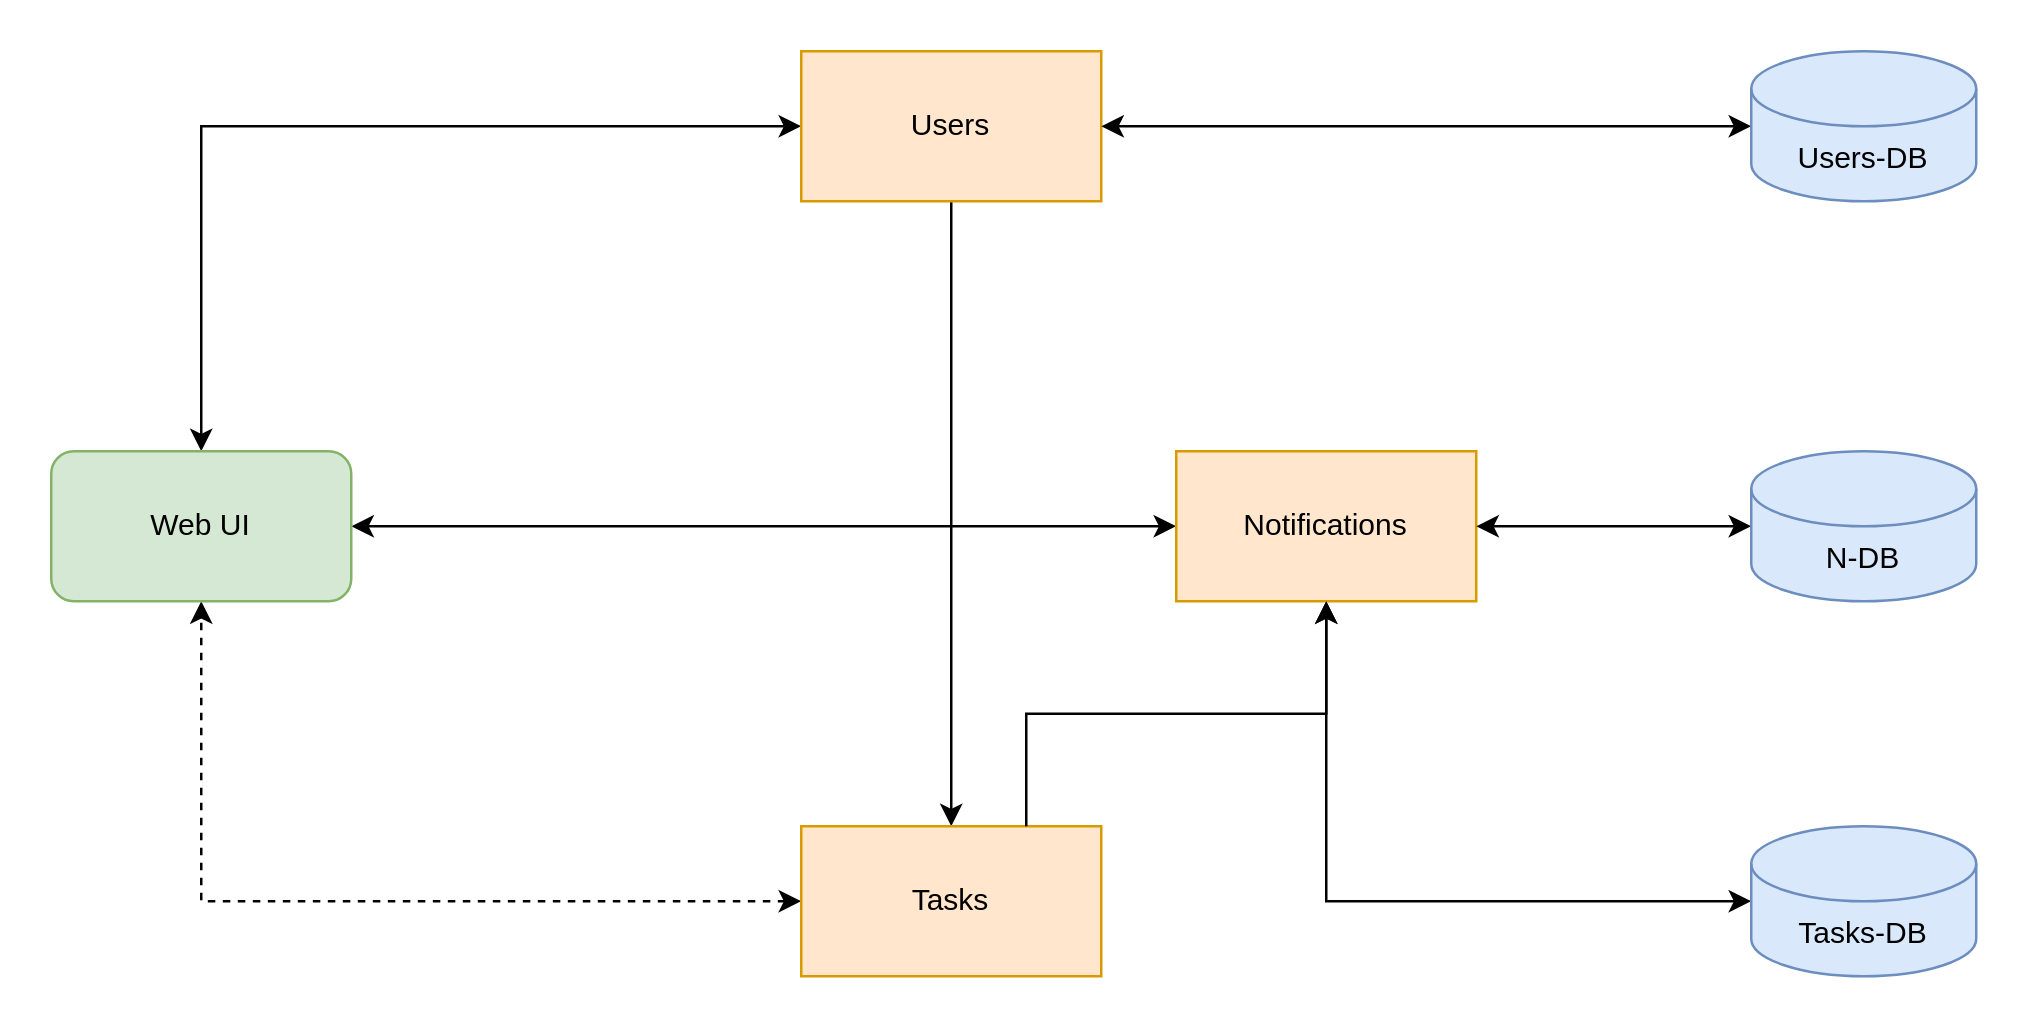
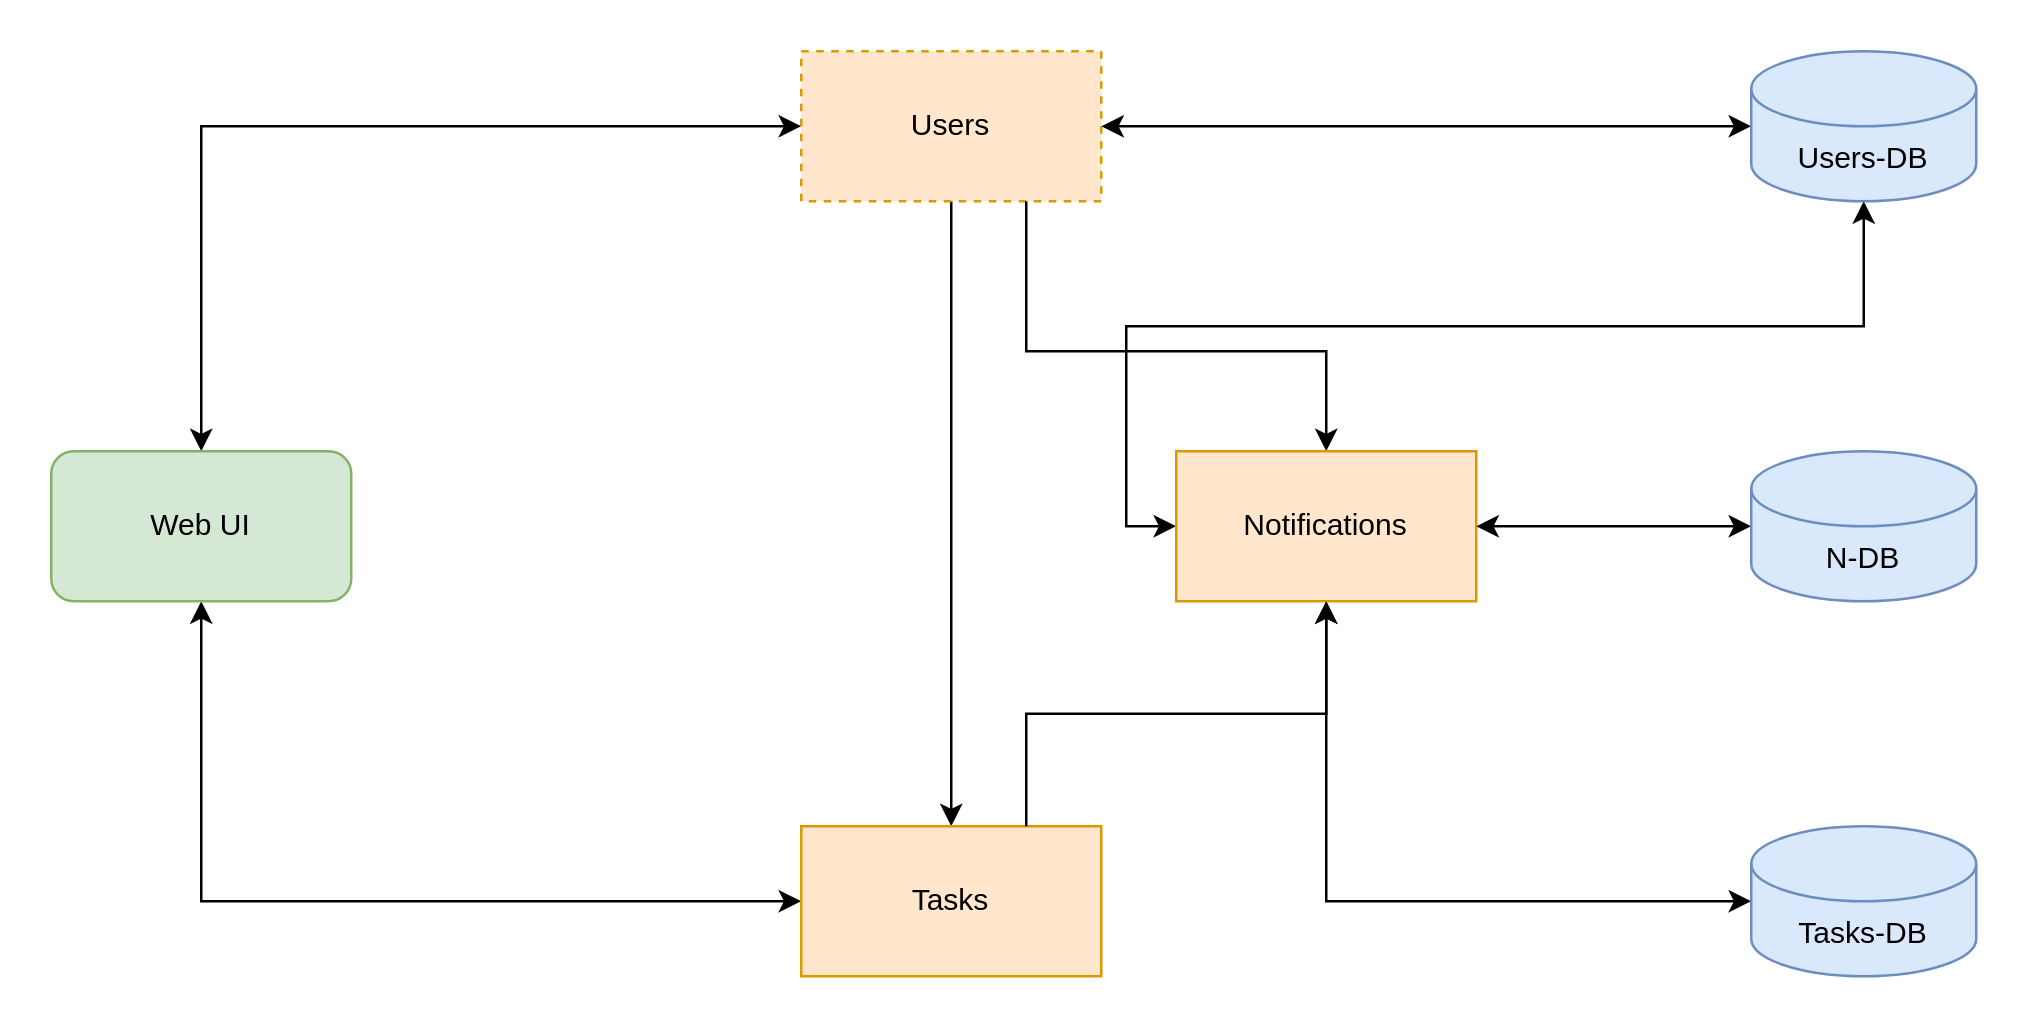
(951, 126) -> (951, 126)
none -> (1270, 351)
(657, 526) -> (1540, 326)
(348, 901) -> (348, 901)
